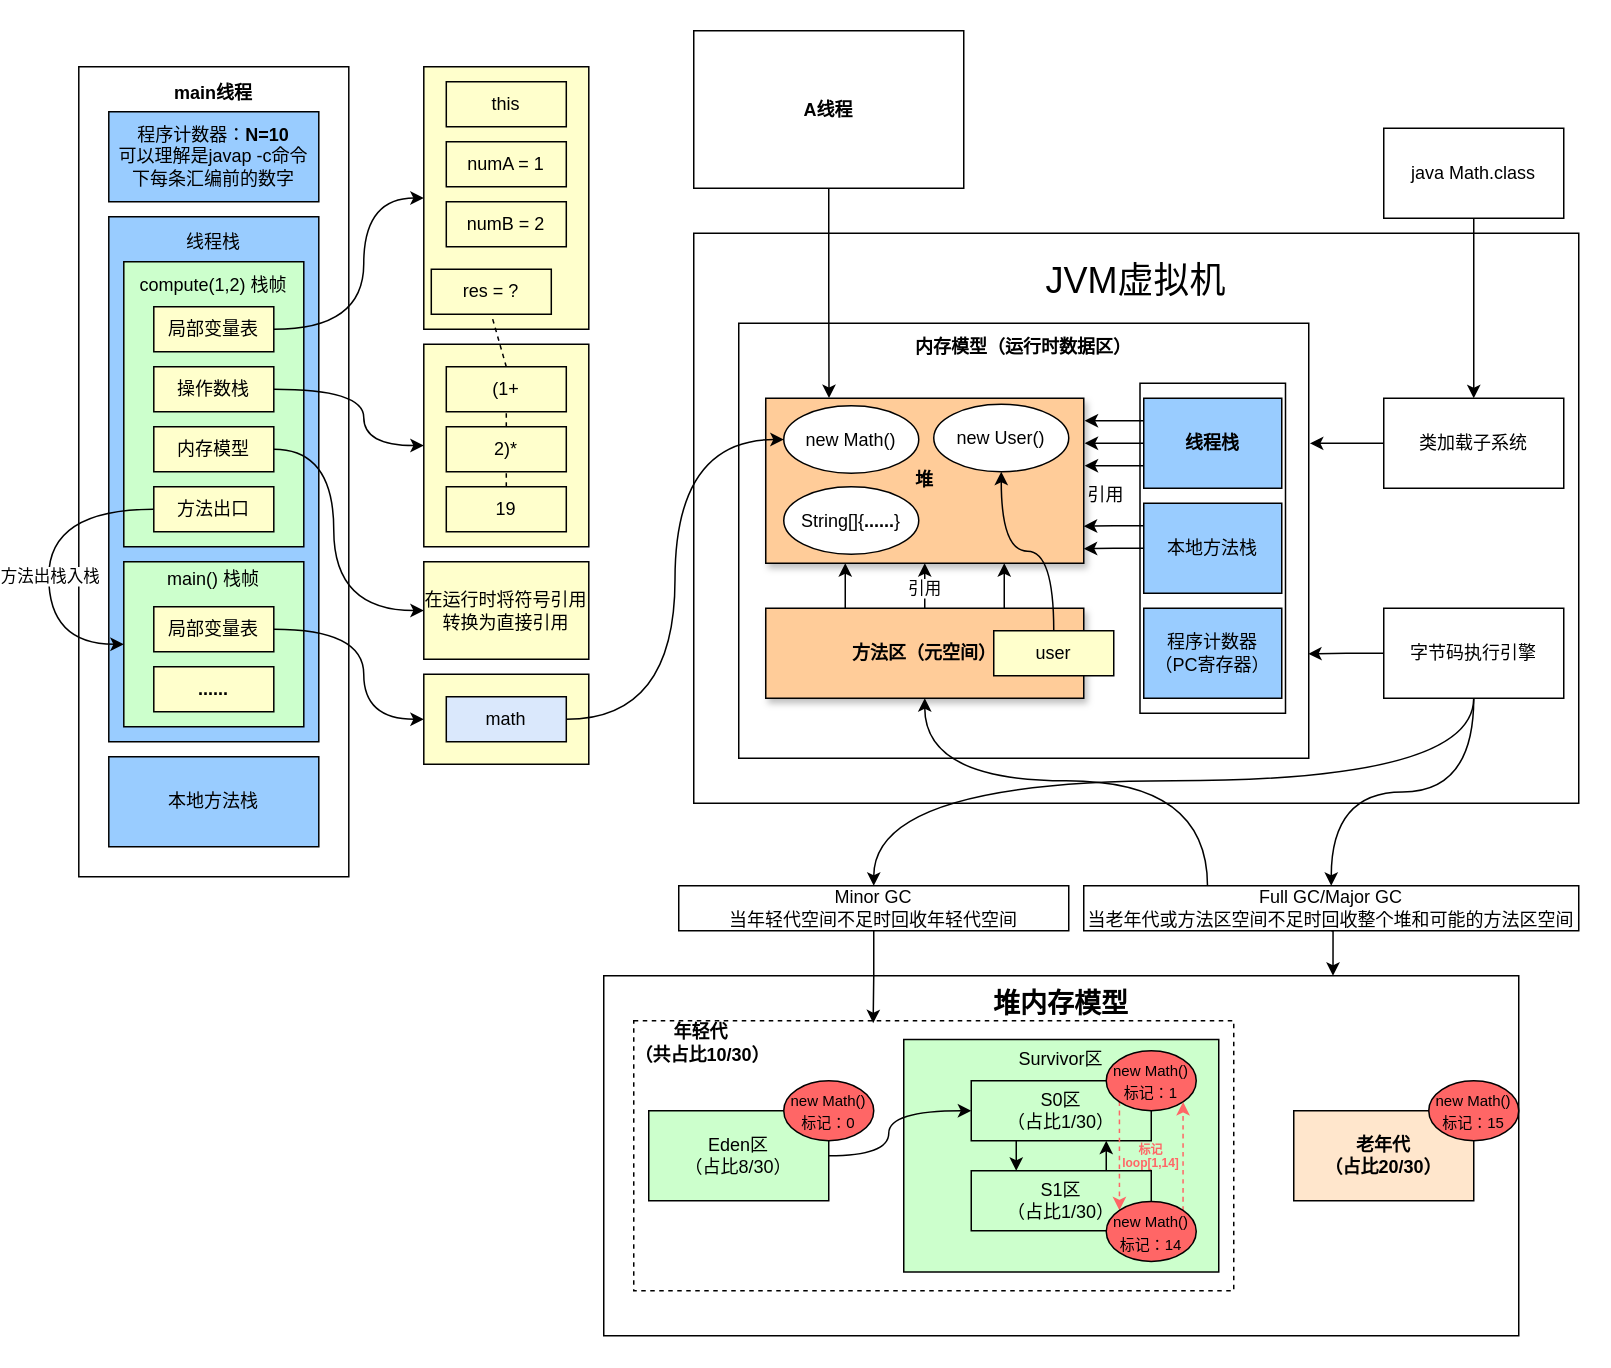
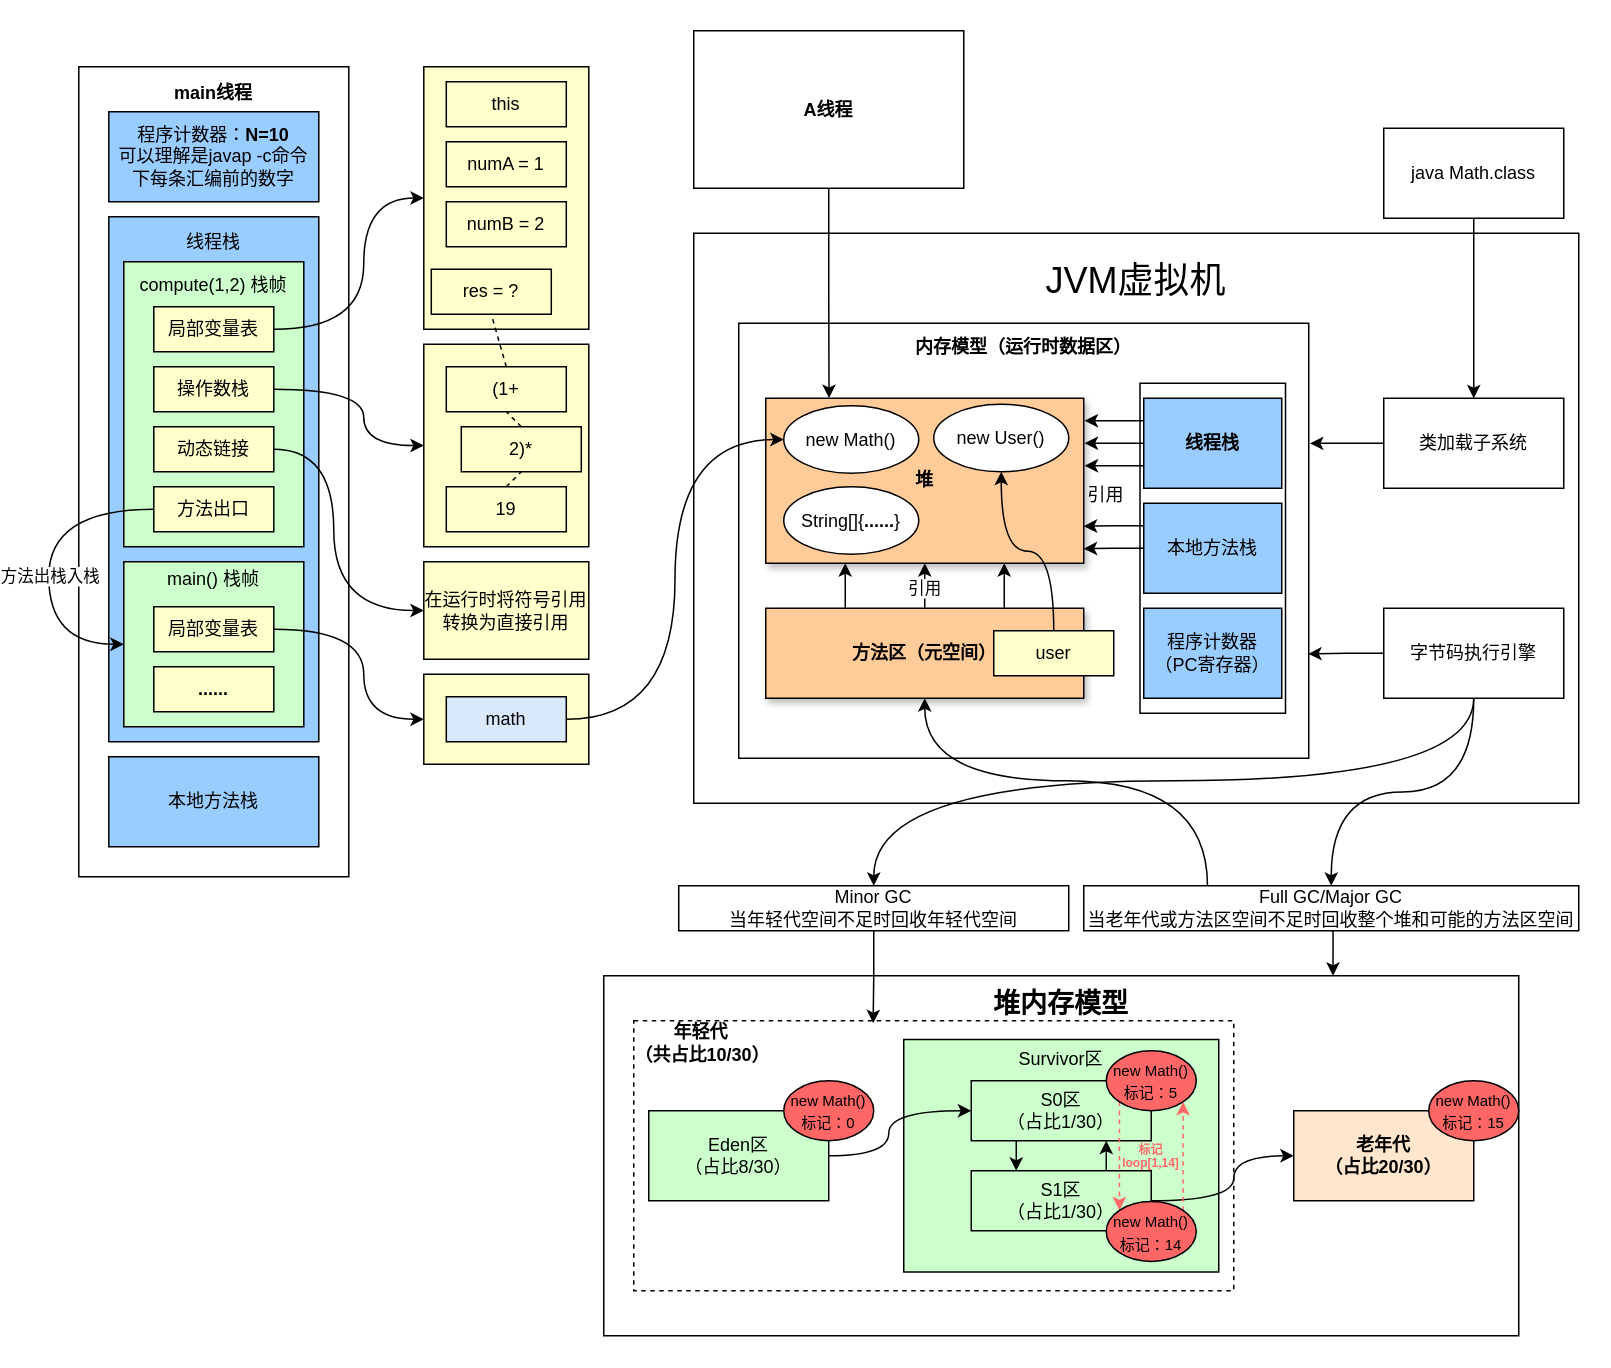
(214, 449) -> (214, 449)
(506, 449) -> (521, 449)
(1151, 1081) -> (1151, 1081)
none -> (1224, 1191)
